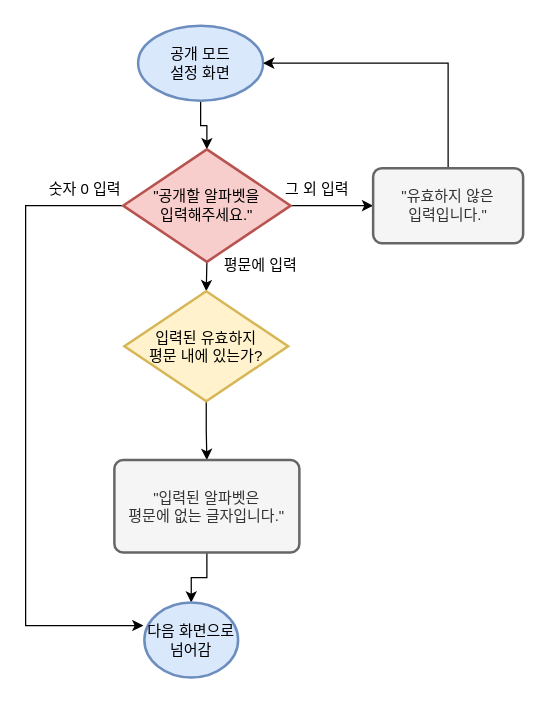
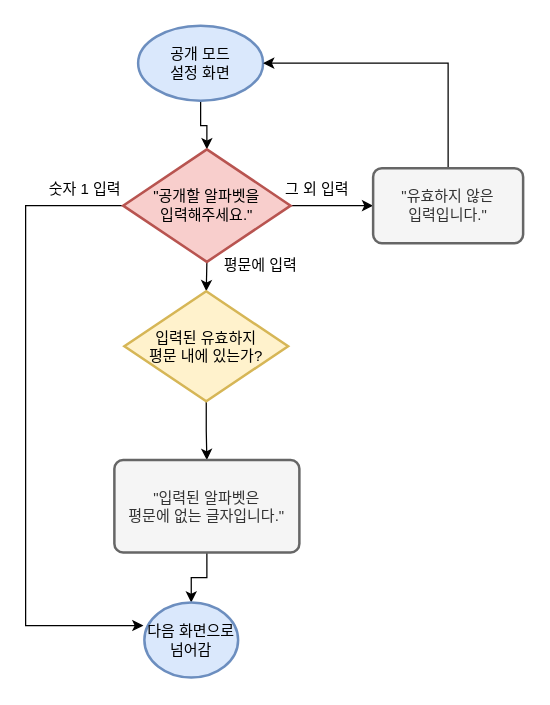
(88, 190) -> (88, 190)
